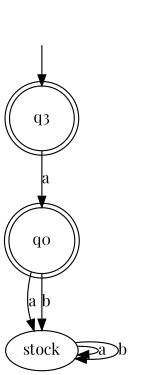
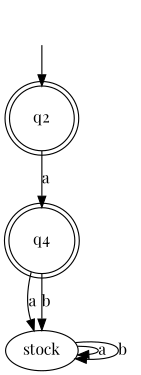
(42, 118) -> (42, 118)
(42, 241) -> (42, 241)
